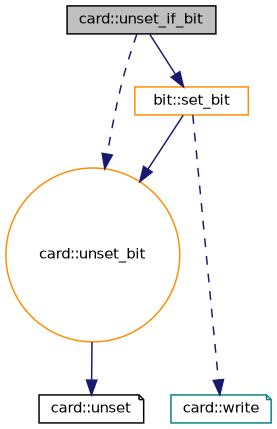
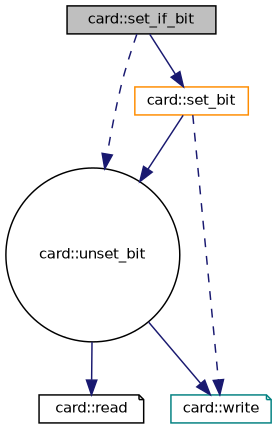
(141, 20) -> (141, 20)
(192, 101) -> (192, 101)
(93, 255) -> (93, 255)
none -> (175, 353)
(91, 409) -> (91, 409)
